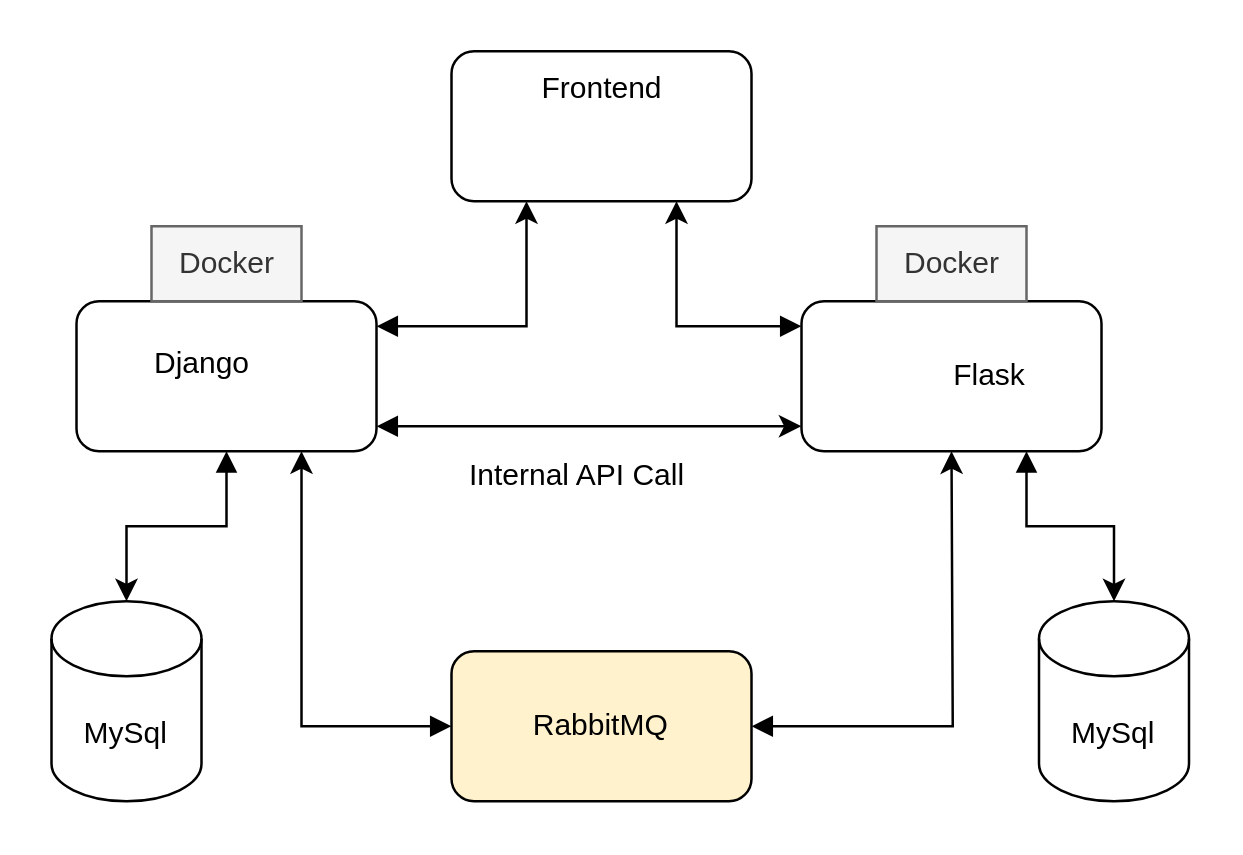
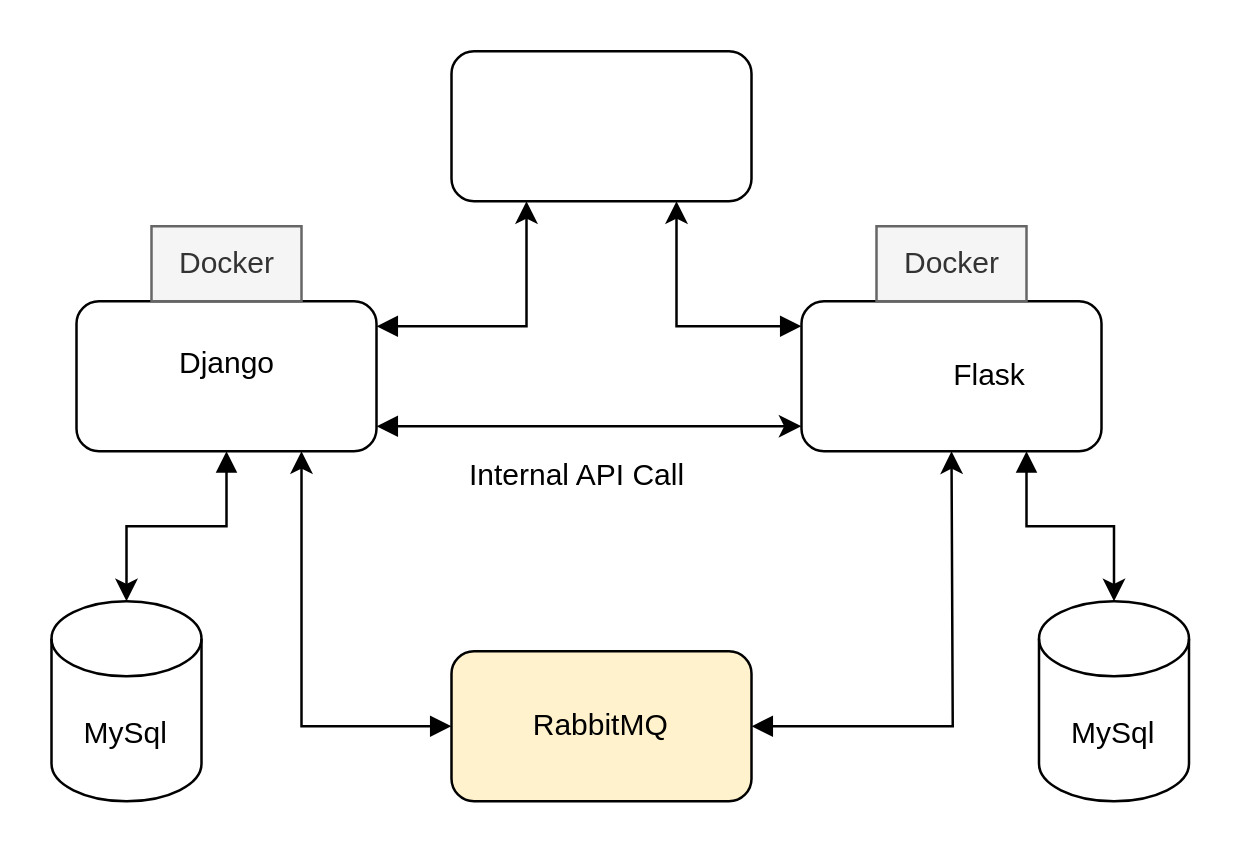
(601, 89) -> none
(201, 364) -> (226, 364)
